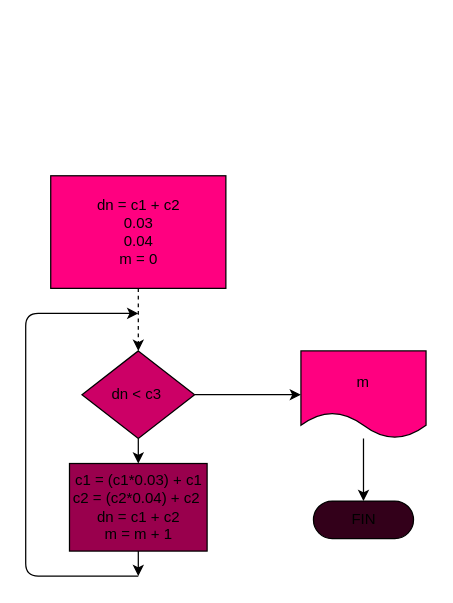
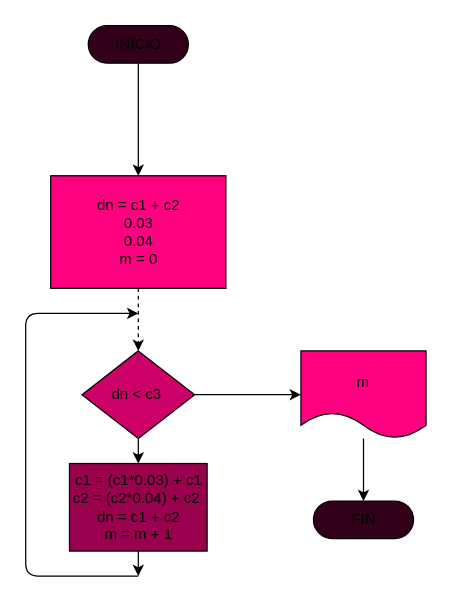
none -> (138, 44)
none -> (138, 115)
